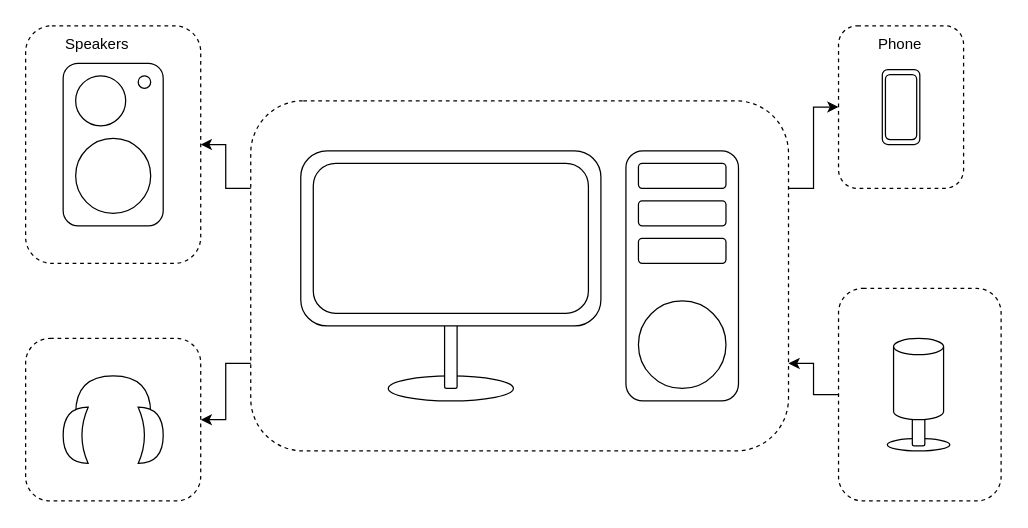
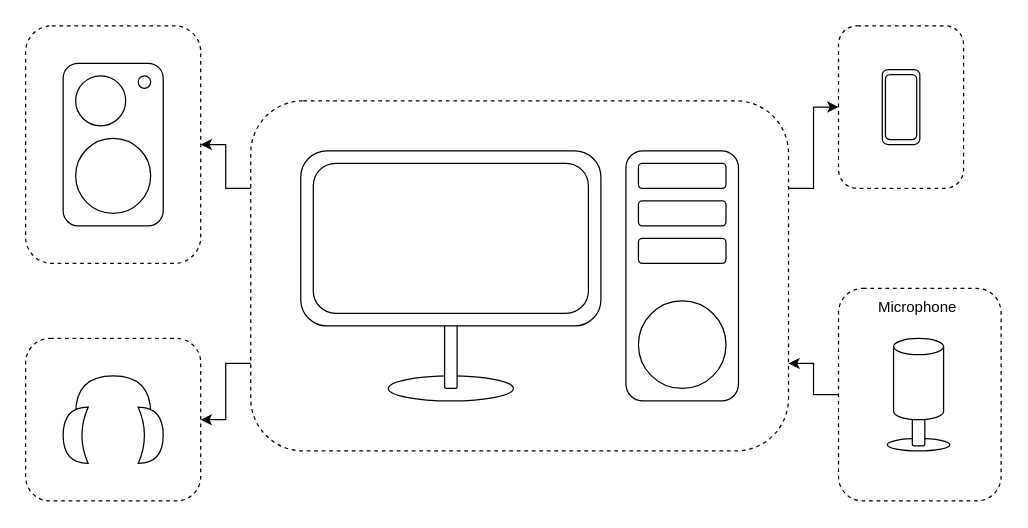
(113, 44) -> none
(901, 44) -> none
none -> (919, 307)
